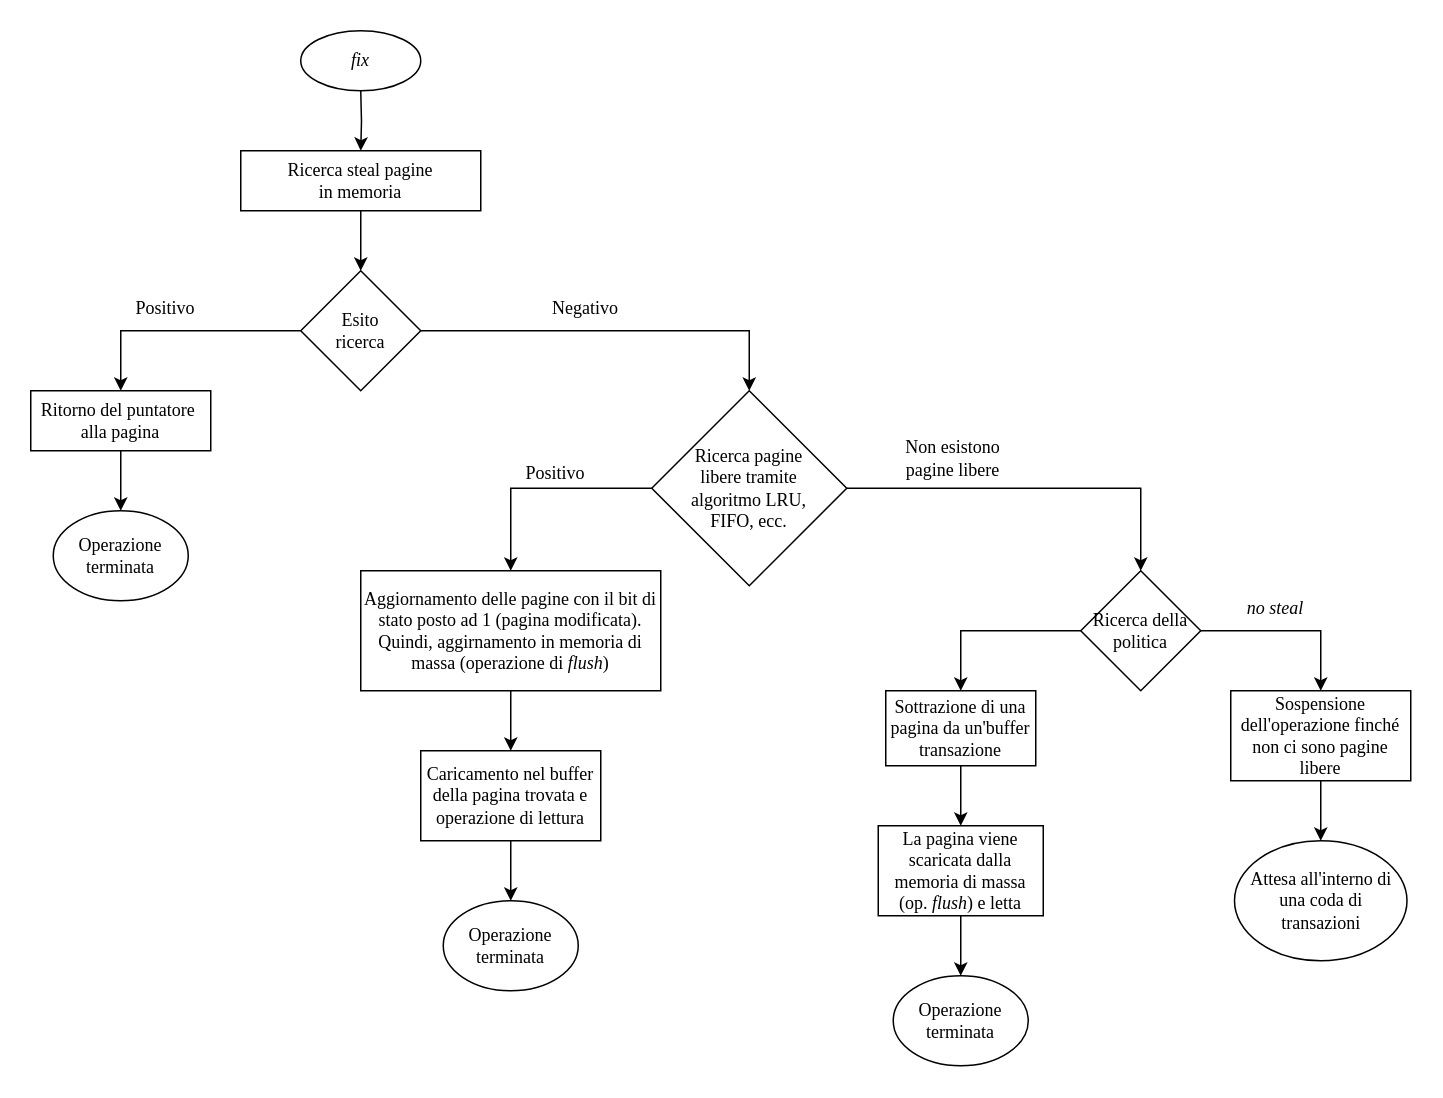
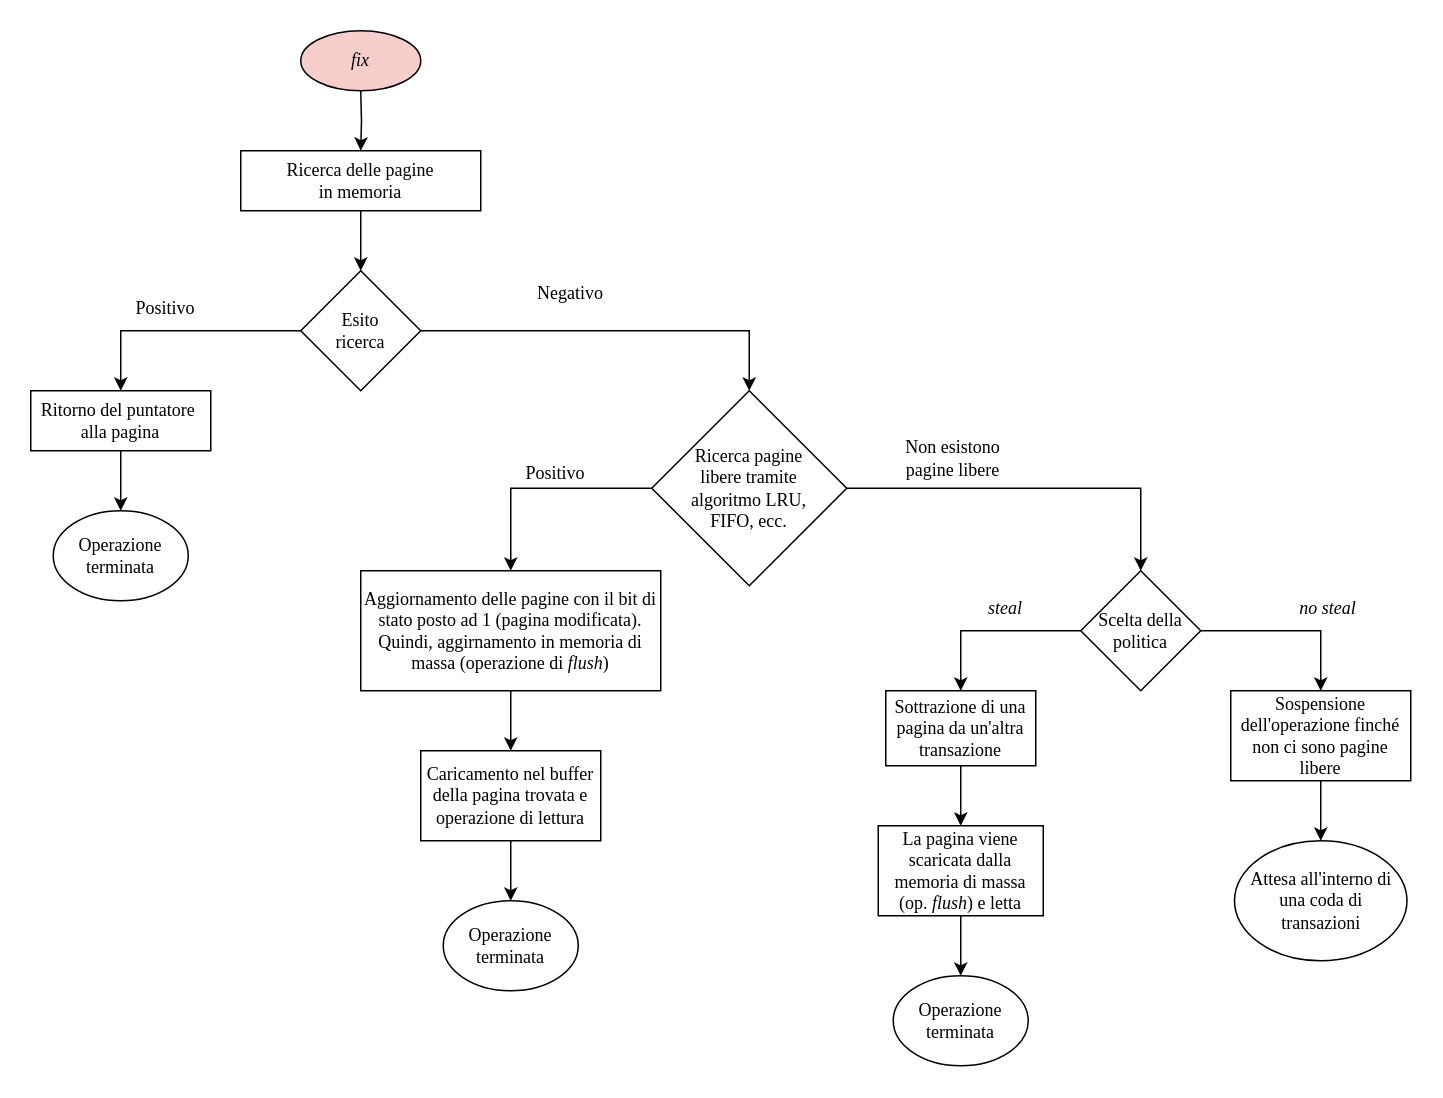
(361, 61) -> (361, 61)
(361, 181) -> (361, 181)
(586, 308) -> (571, 293)
none -> (1006, 608)
(1276, 608) -> (1328, 608)
(1141, 631) -> (1141, 631)
(961, 728) -> (961, 728)
